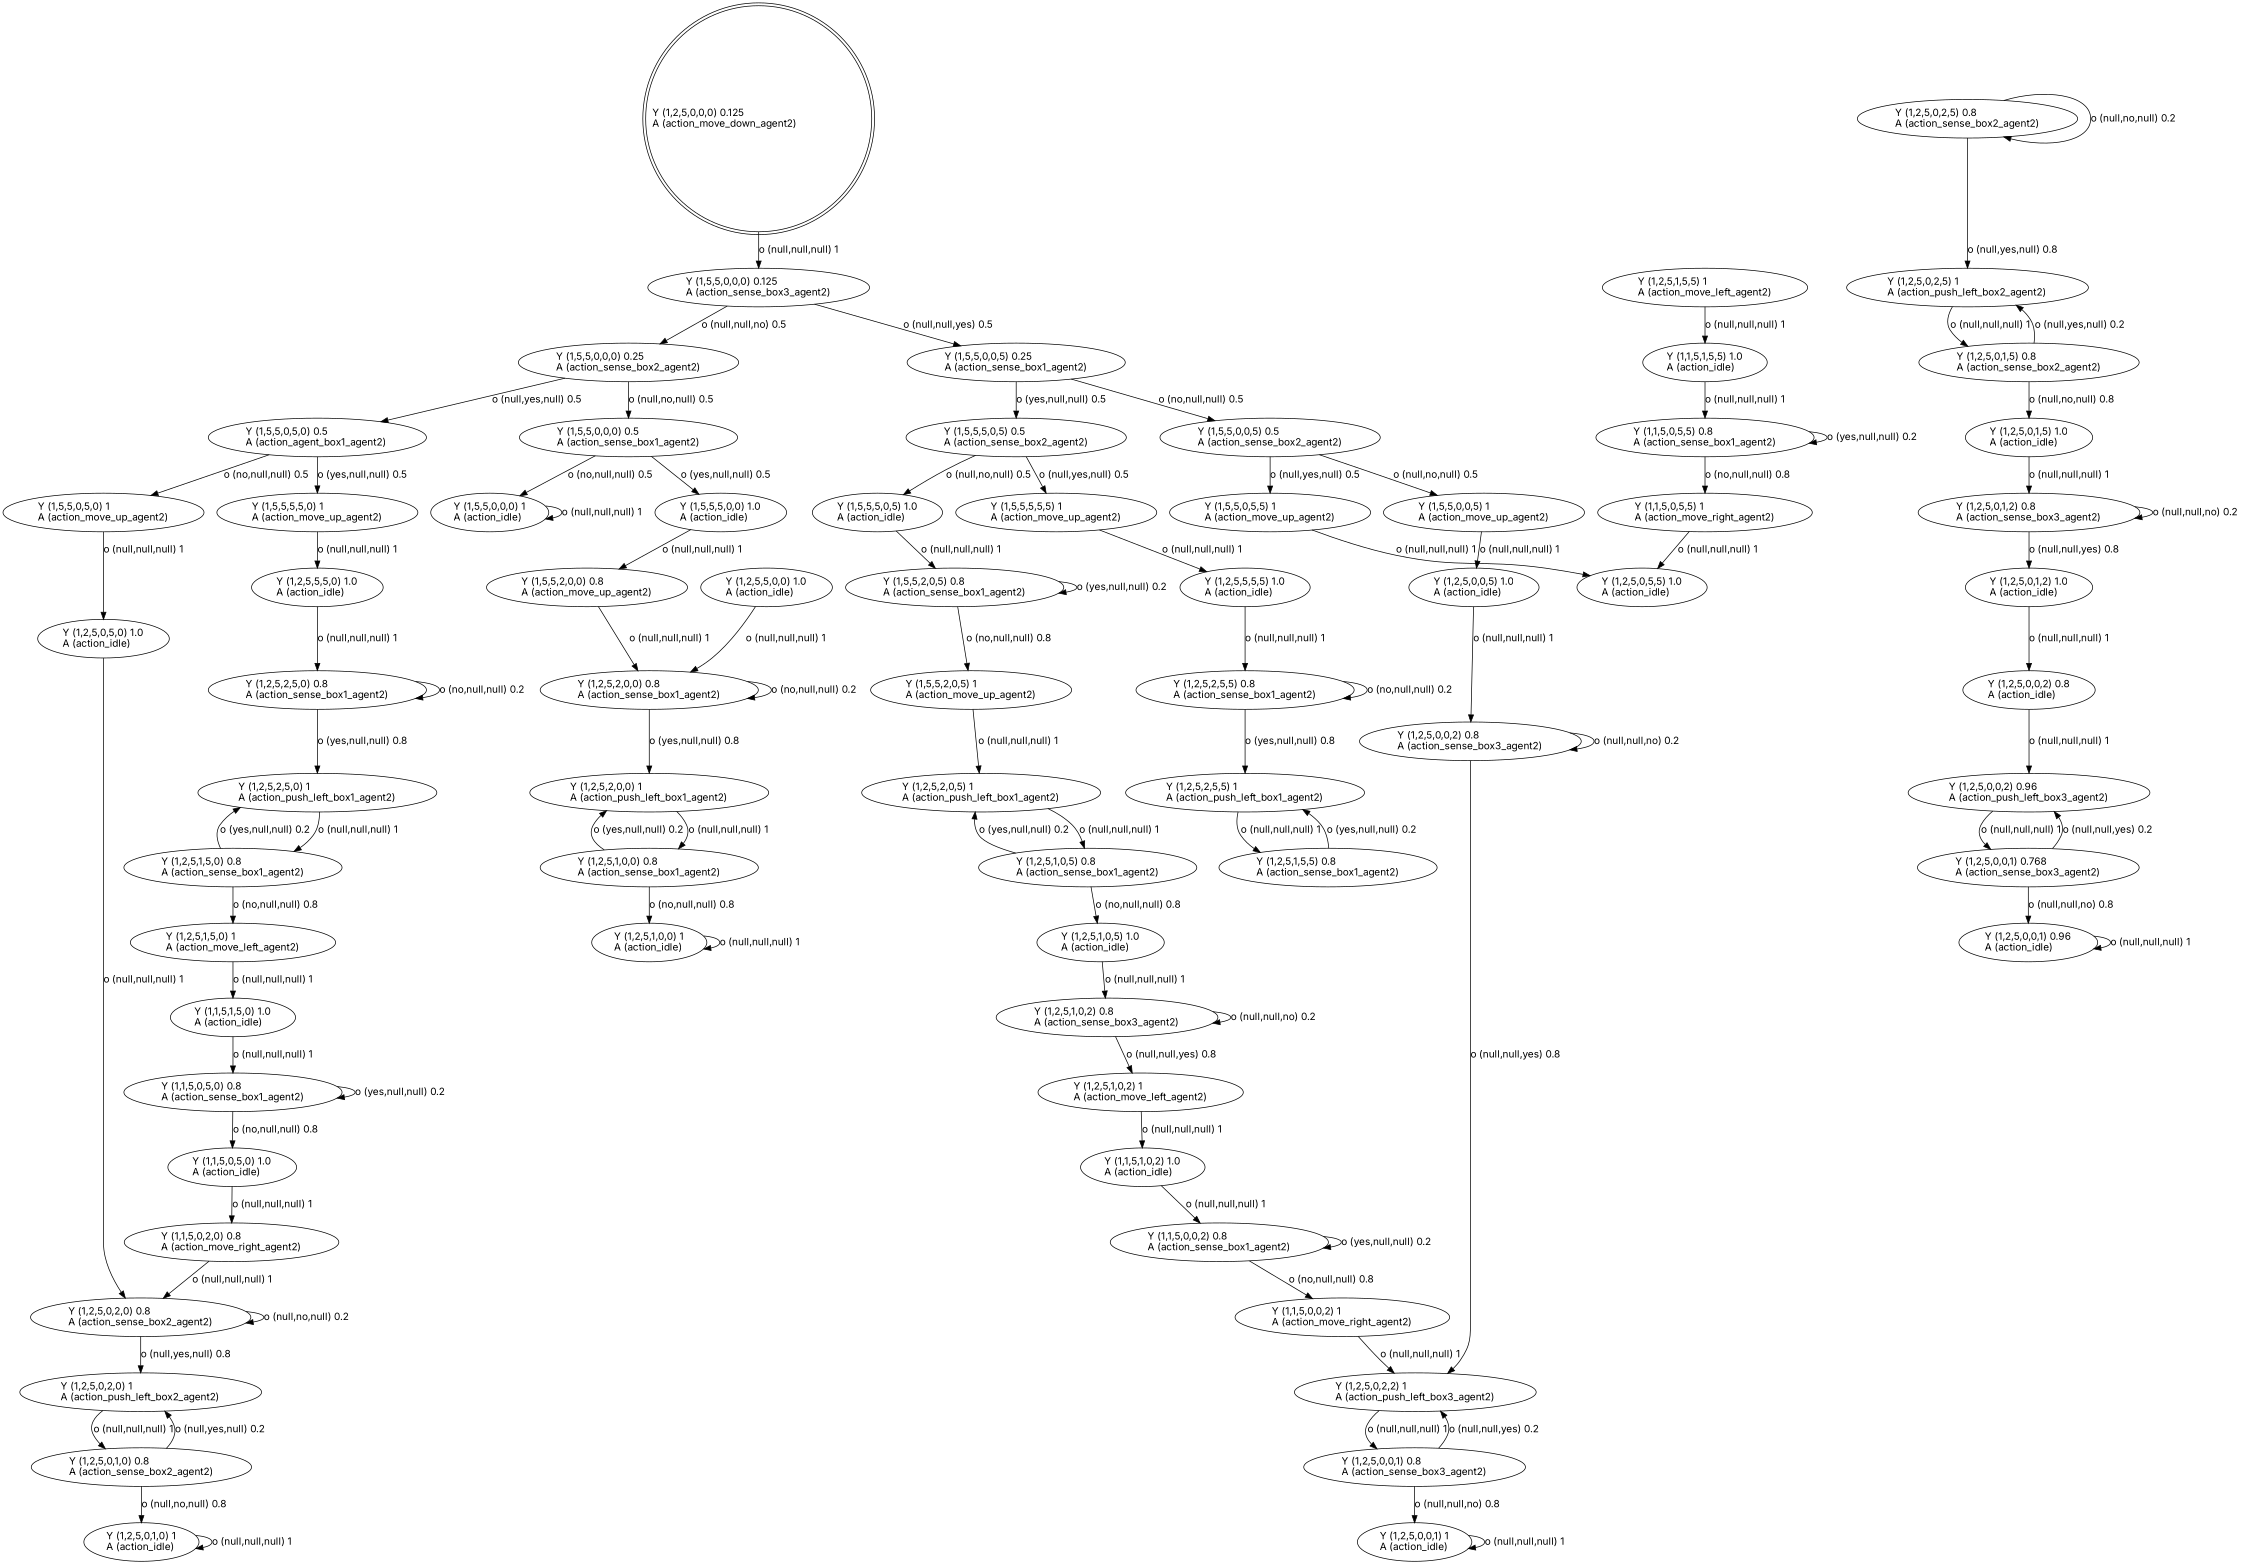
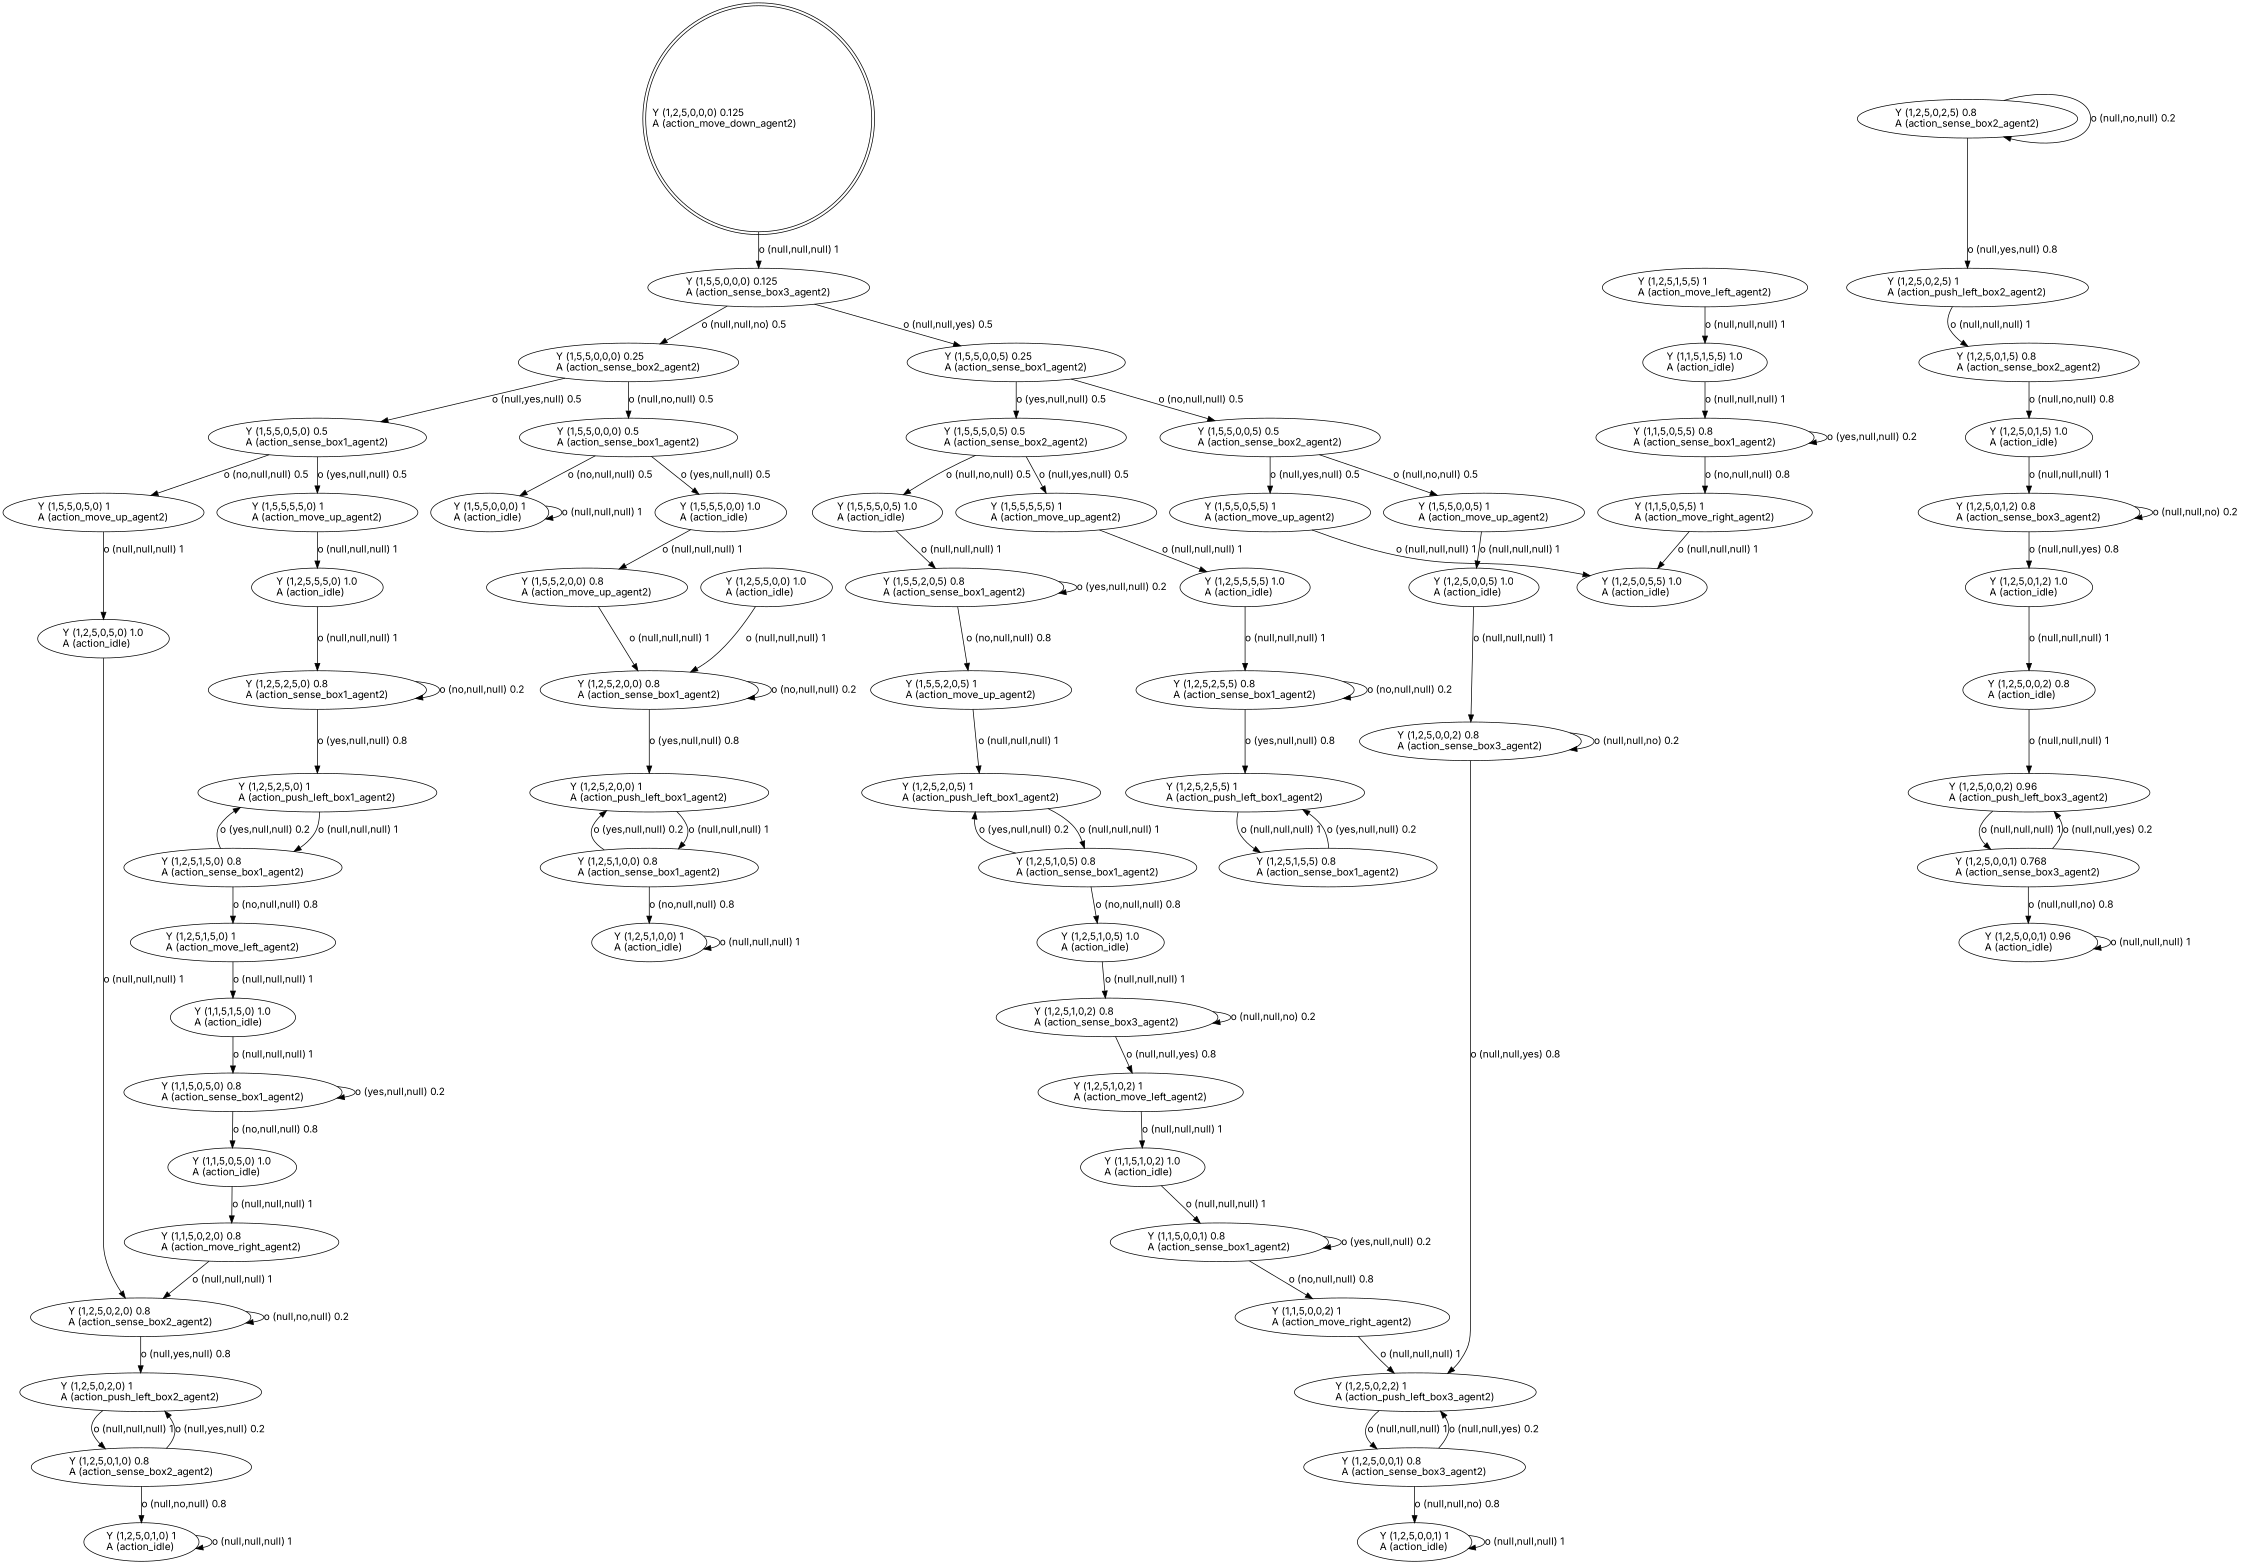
(2033, 325) -> none
(317, 437) -> (317, 437)
(1219, 1242) -> (1219, 1242)
